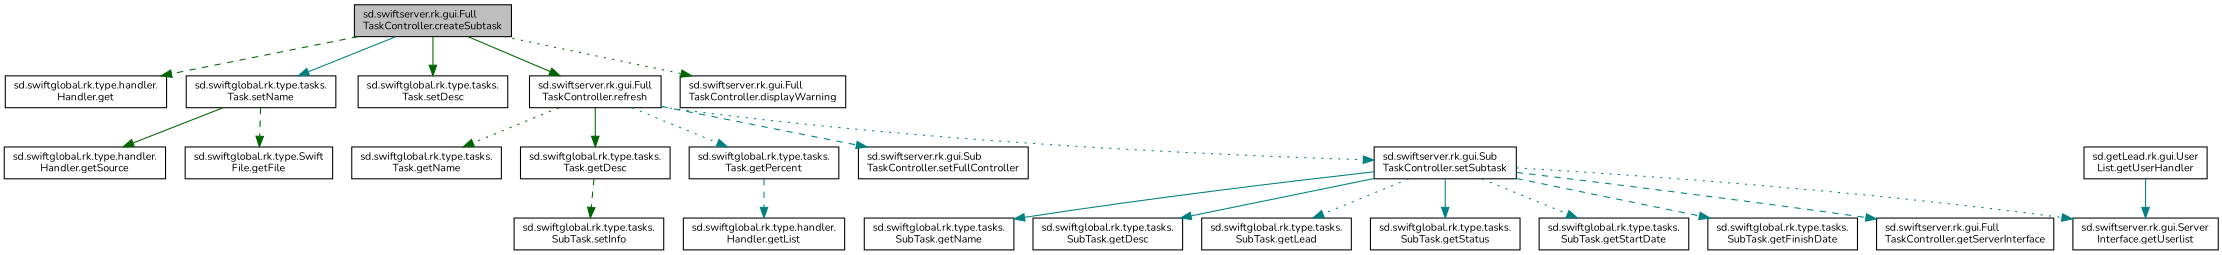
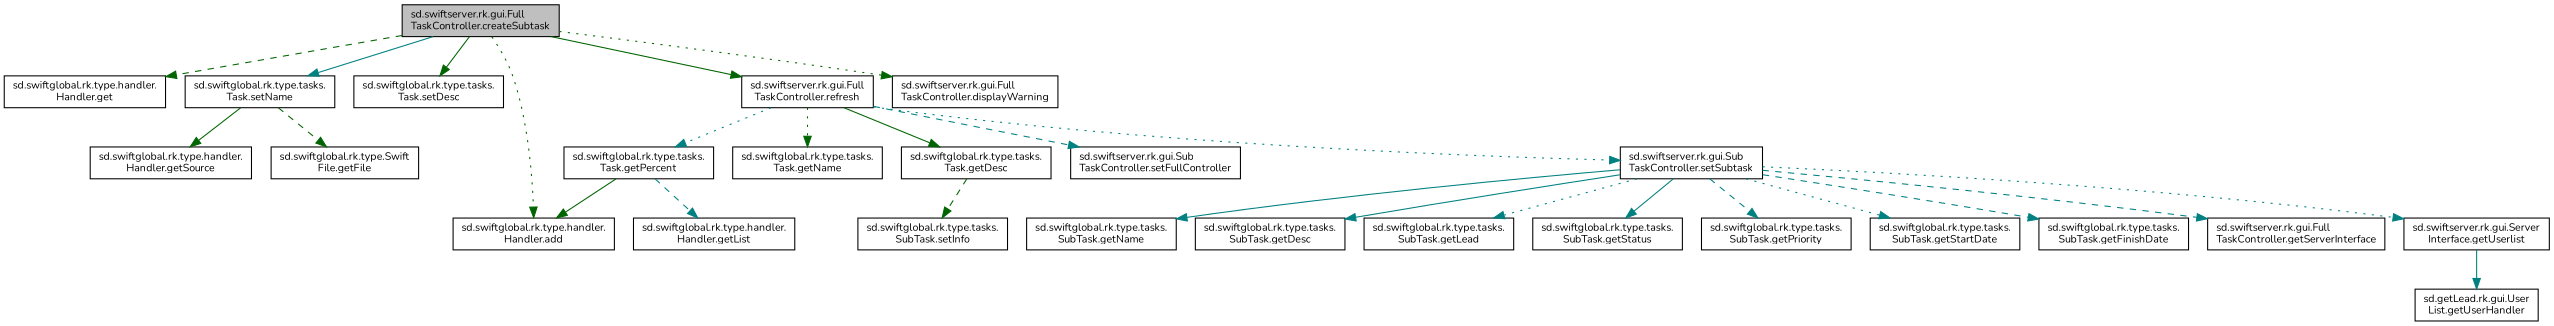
(2146, 193) -> (2477, 264)
none -> (534, 234)
none -> (1776, 234)
